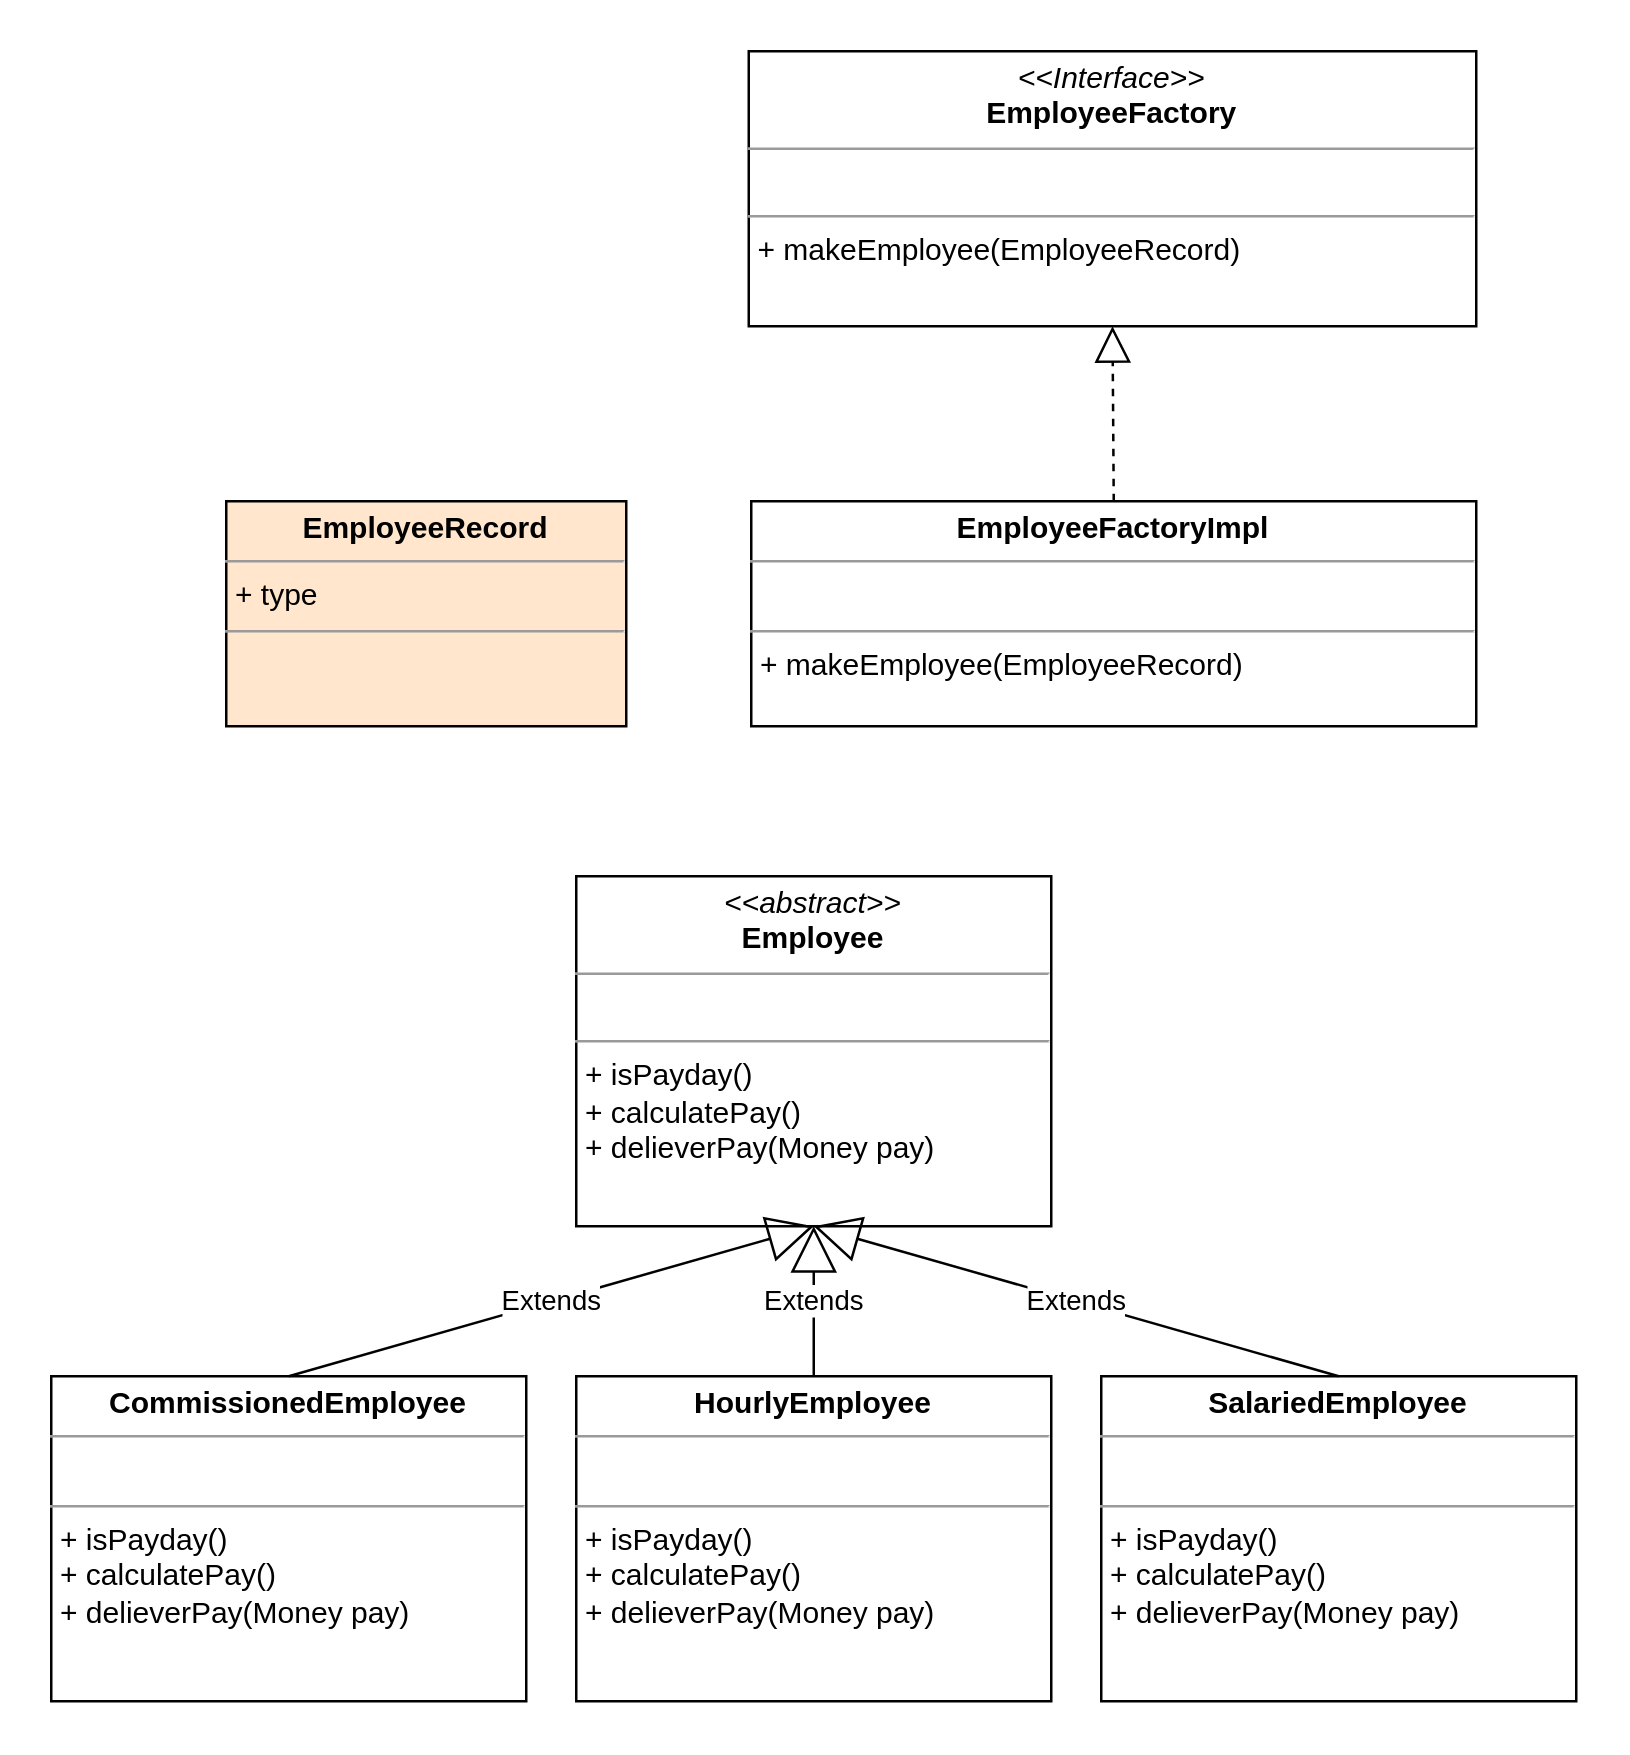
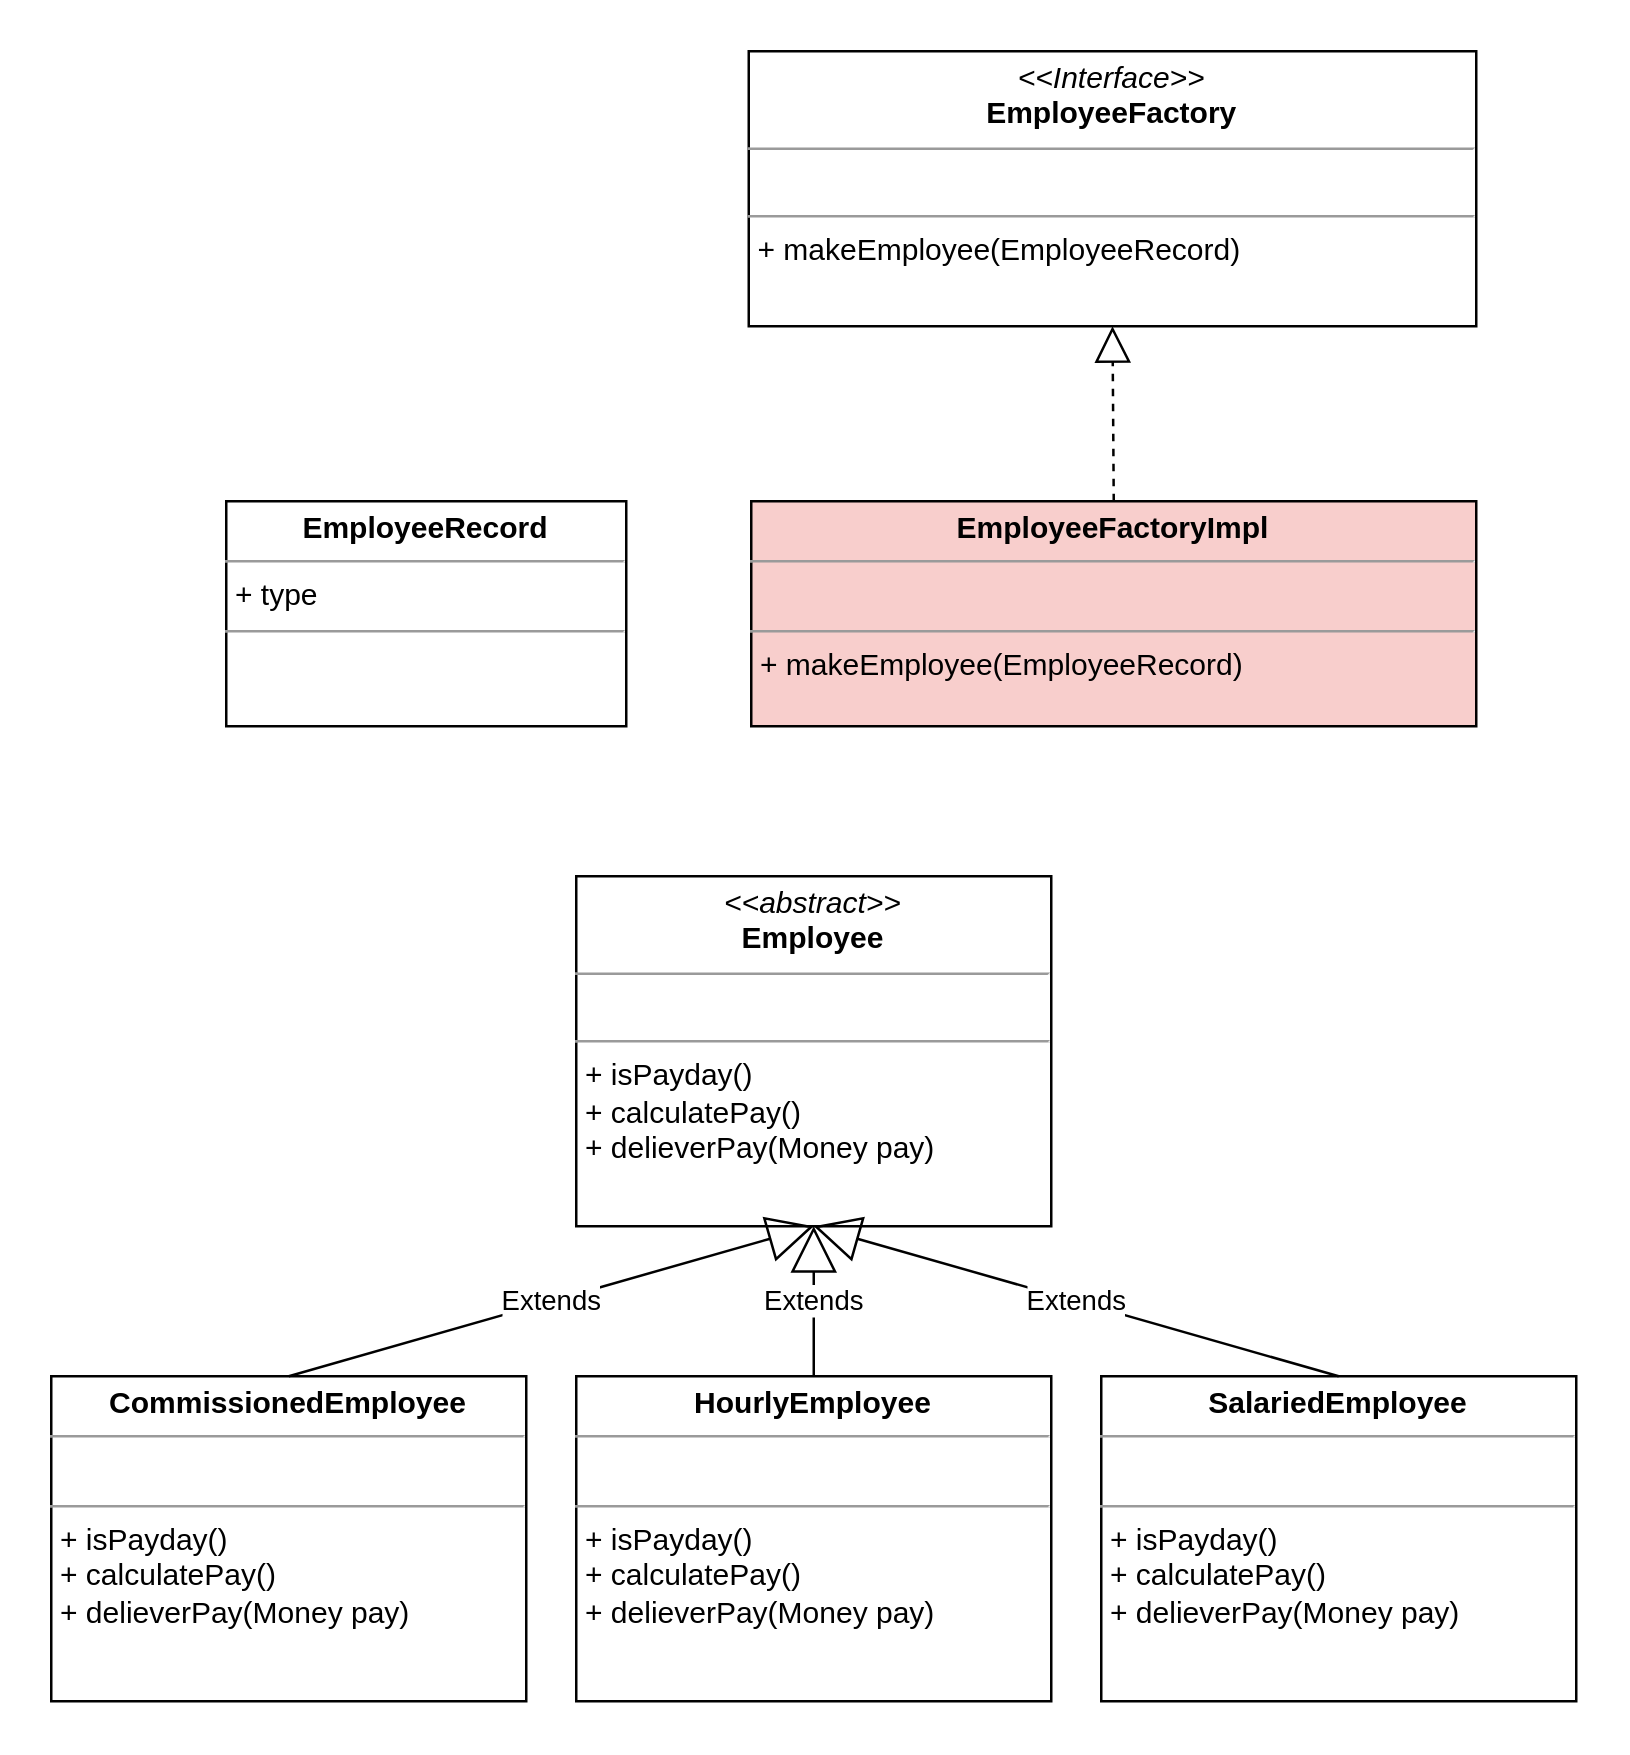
(426, 614) -> (426, 614)
(1114, 614) -> (1114, 614)
